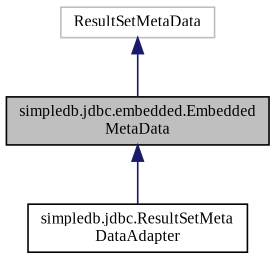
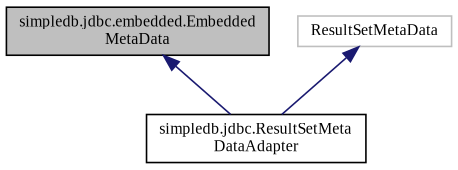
(138, 75) -> (314, 86)
